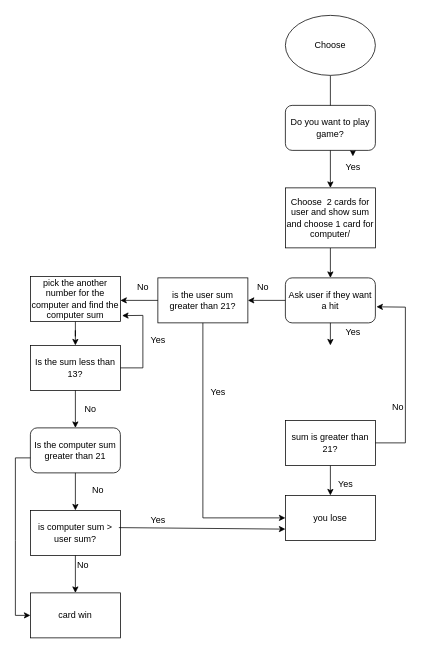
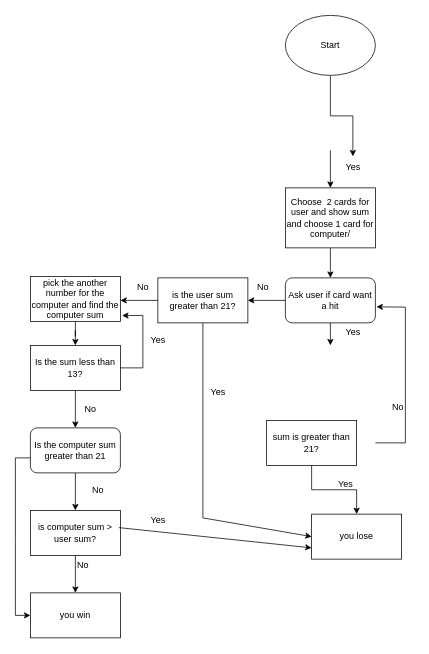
(330, 45) -> (330, 45)
(330, 128) -> none
(330, 300) -> (330, 300)
(330, 443) -> (312, 443)
(330, 518) -> (357, 537)
(75, 615) -> (75, 615)
